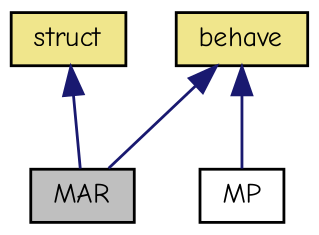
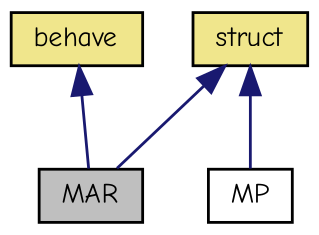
(242, 132) -> (250, 132)
